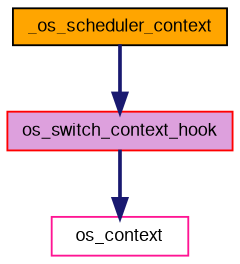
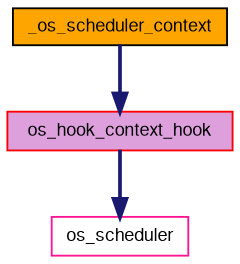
(120, 131) -> (120, 131)
(120, 236) -> (120, 236)
